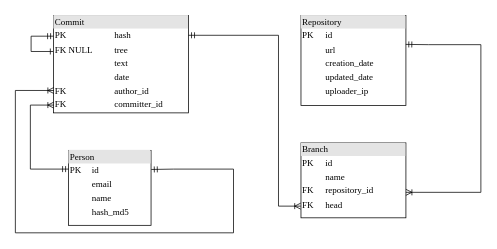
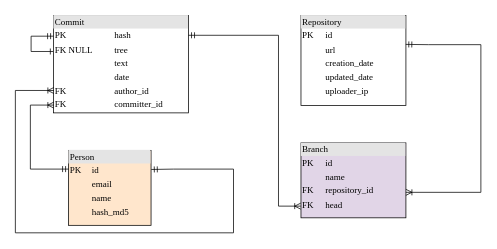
(354, 180) -> (354, 180)
(110, 188) -> (110, 188)
